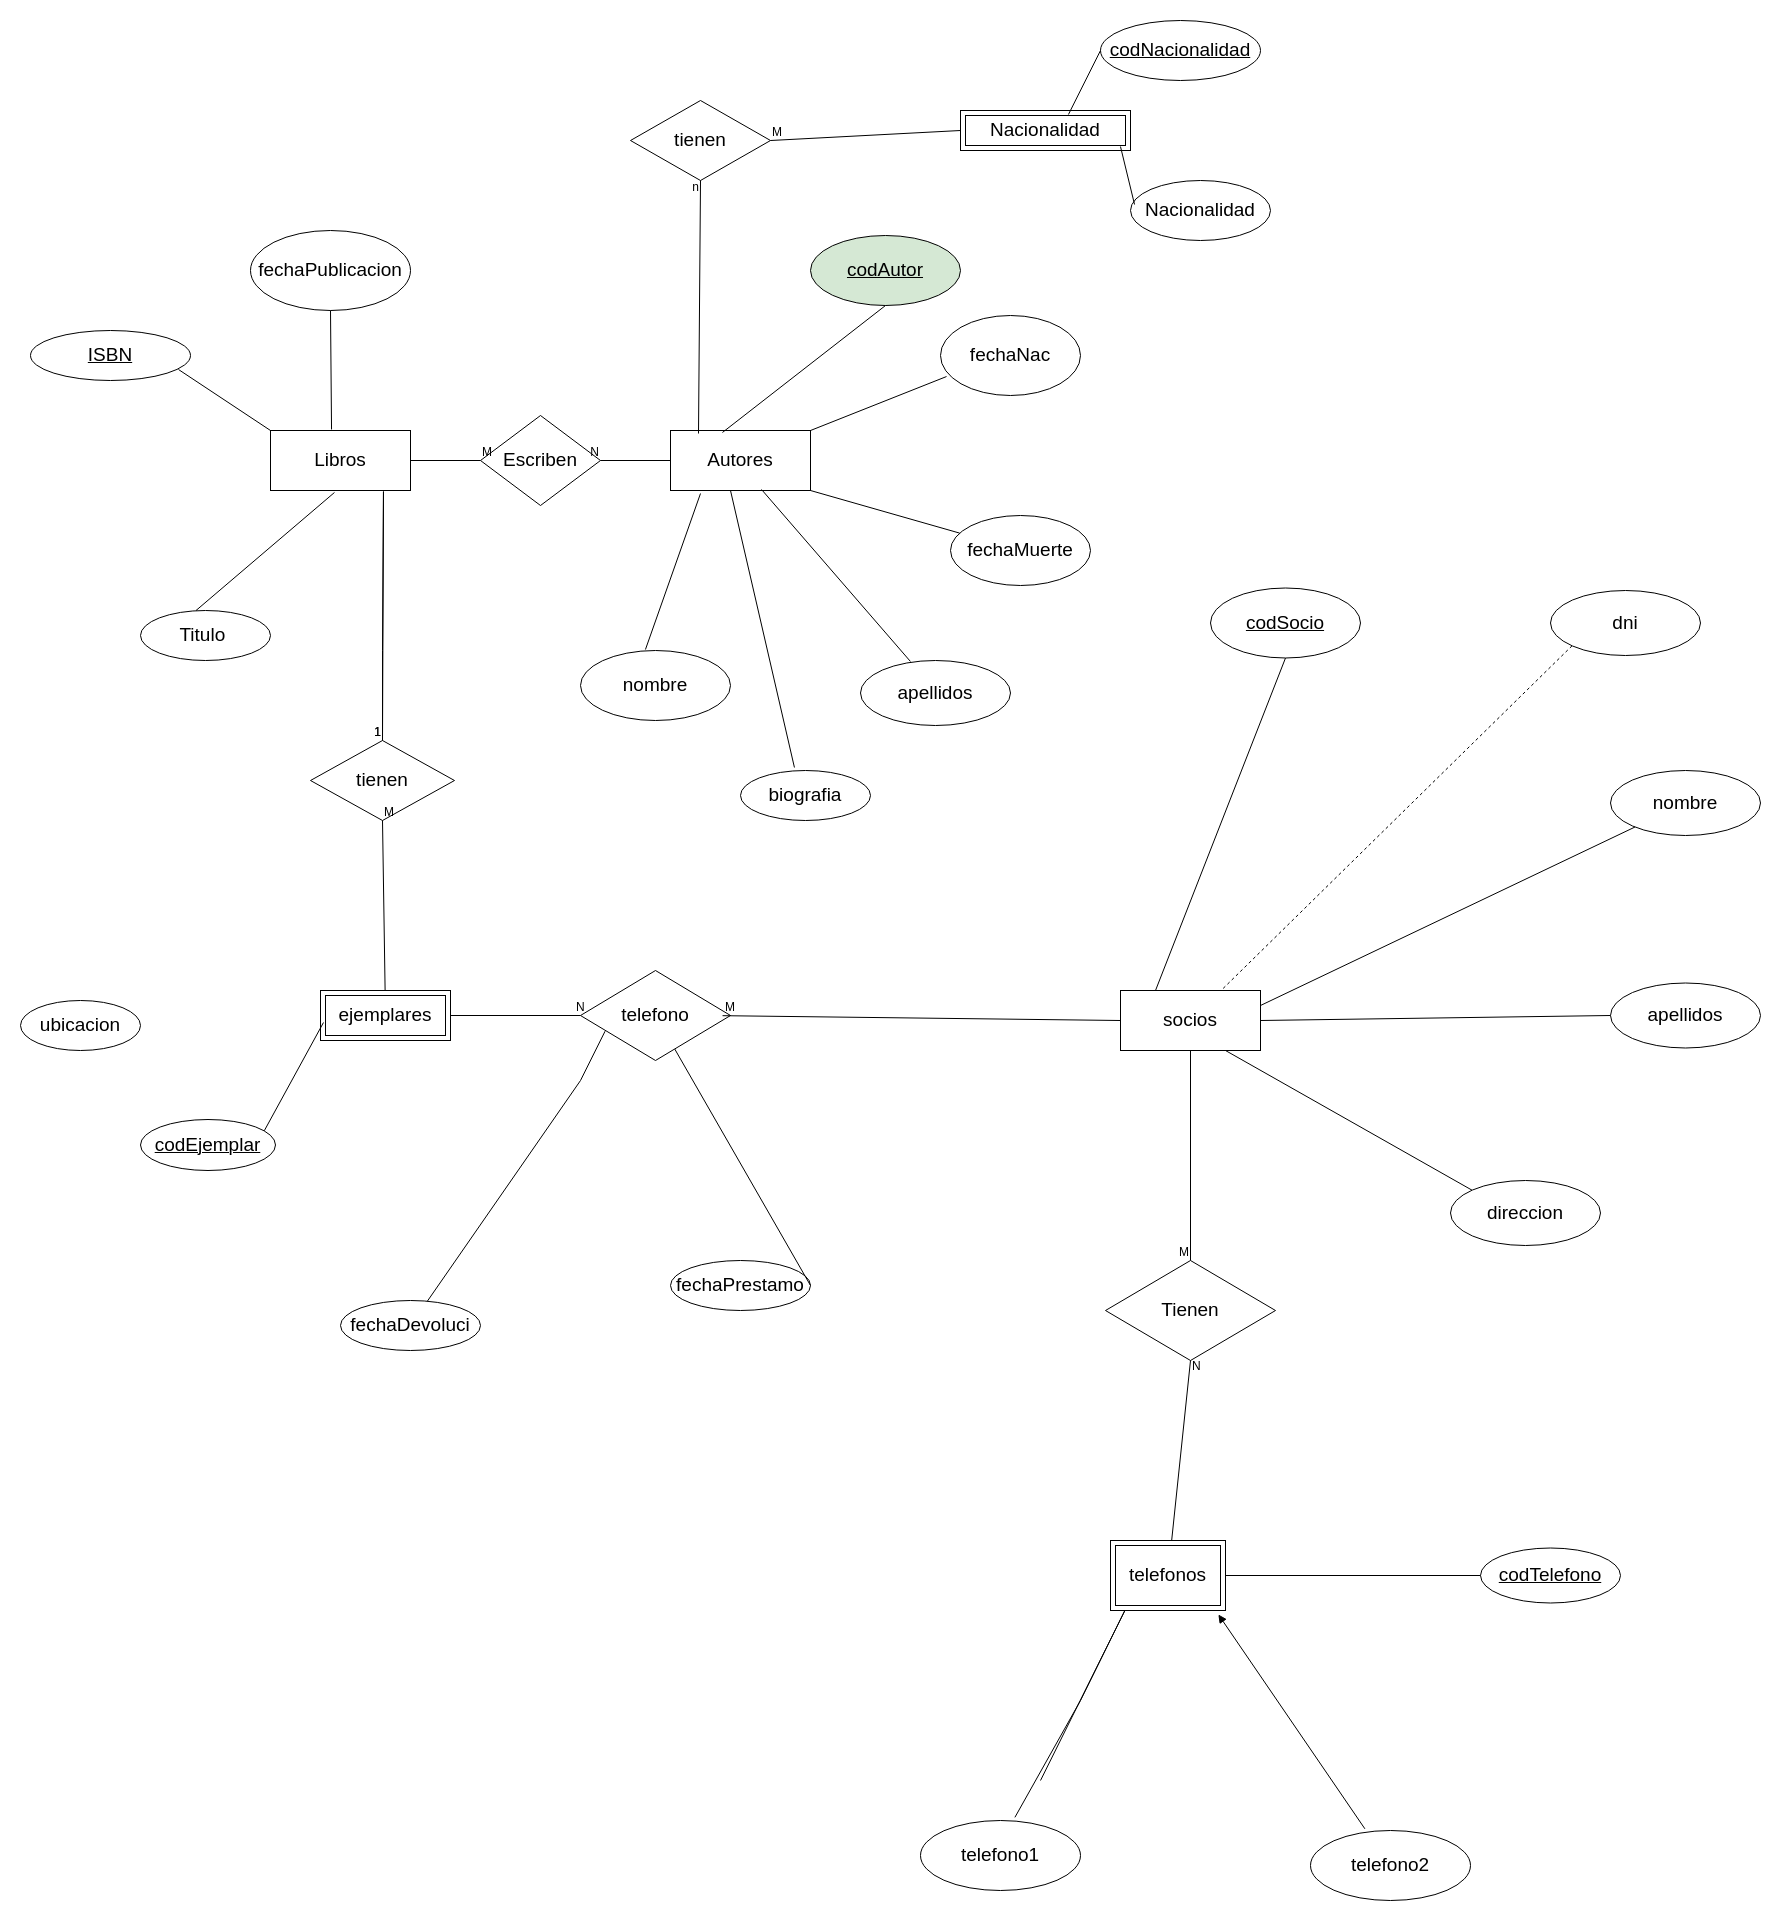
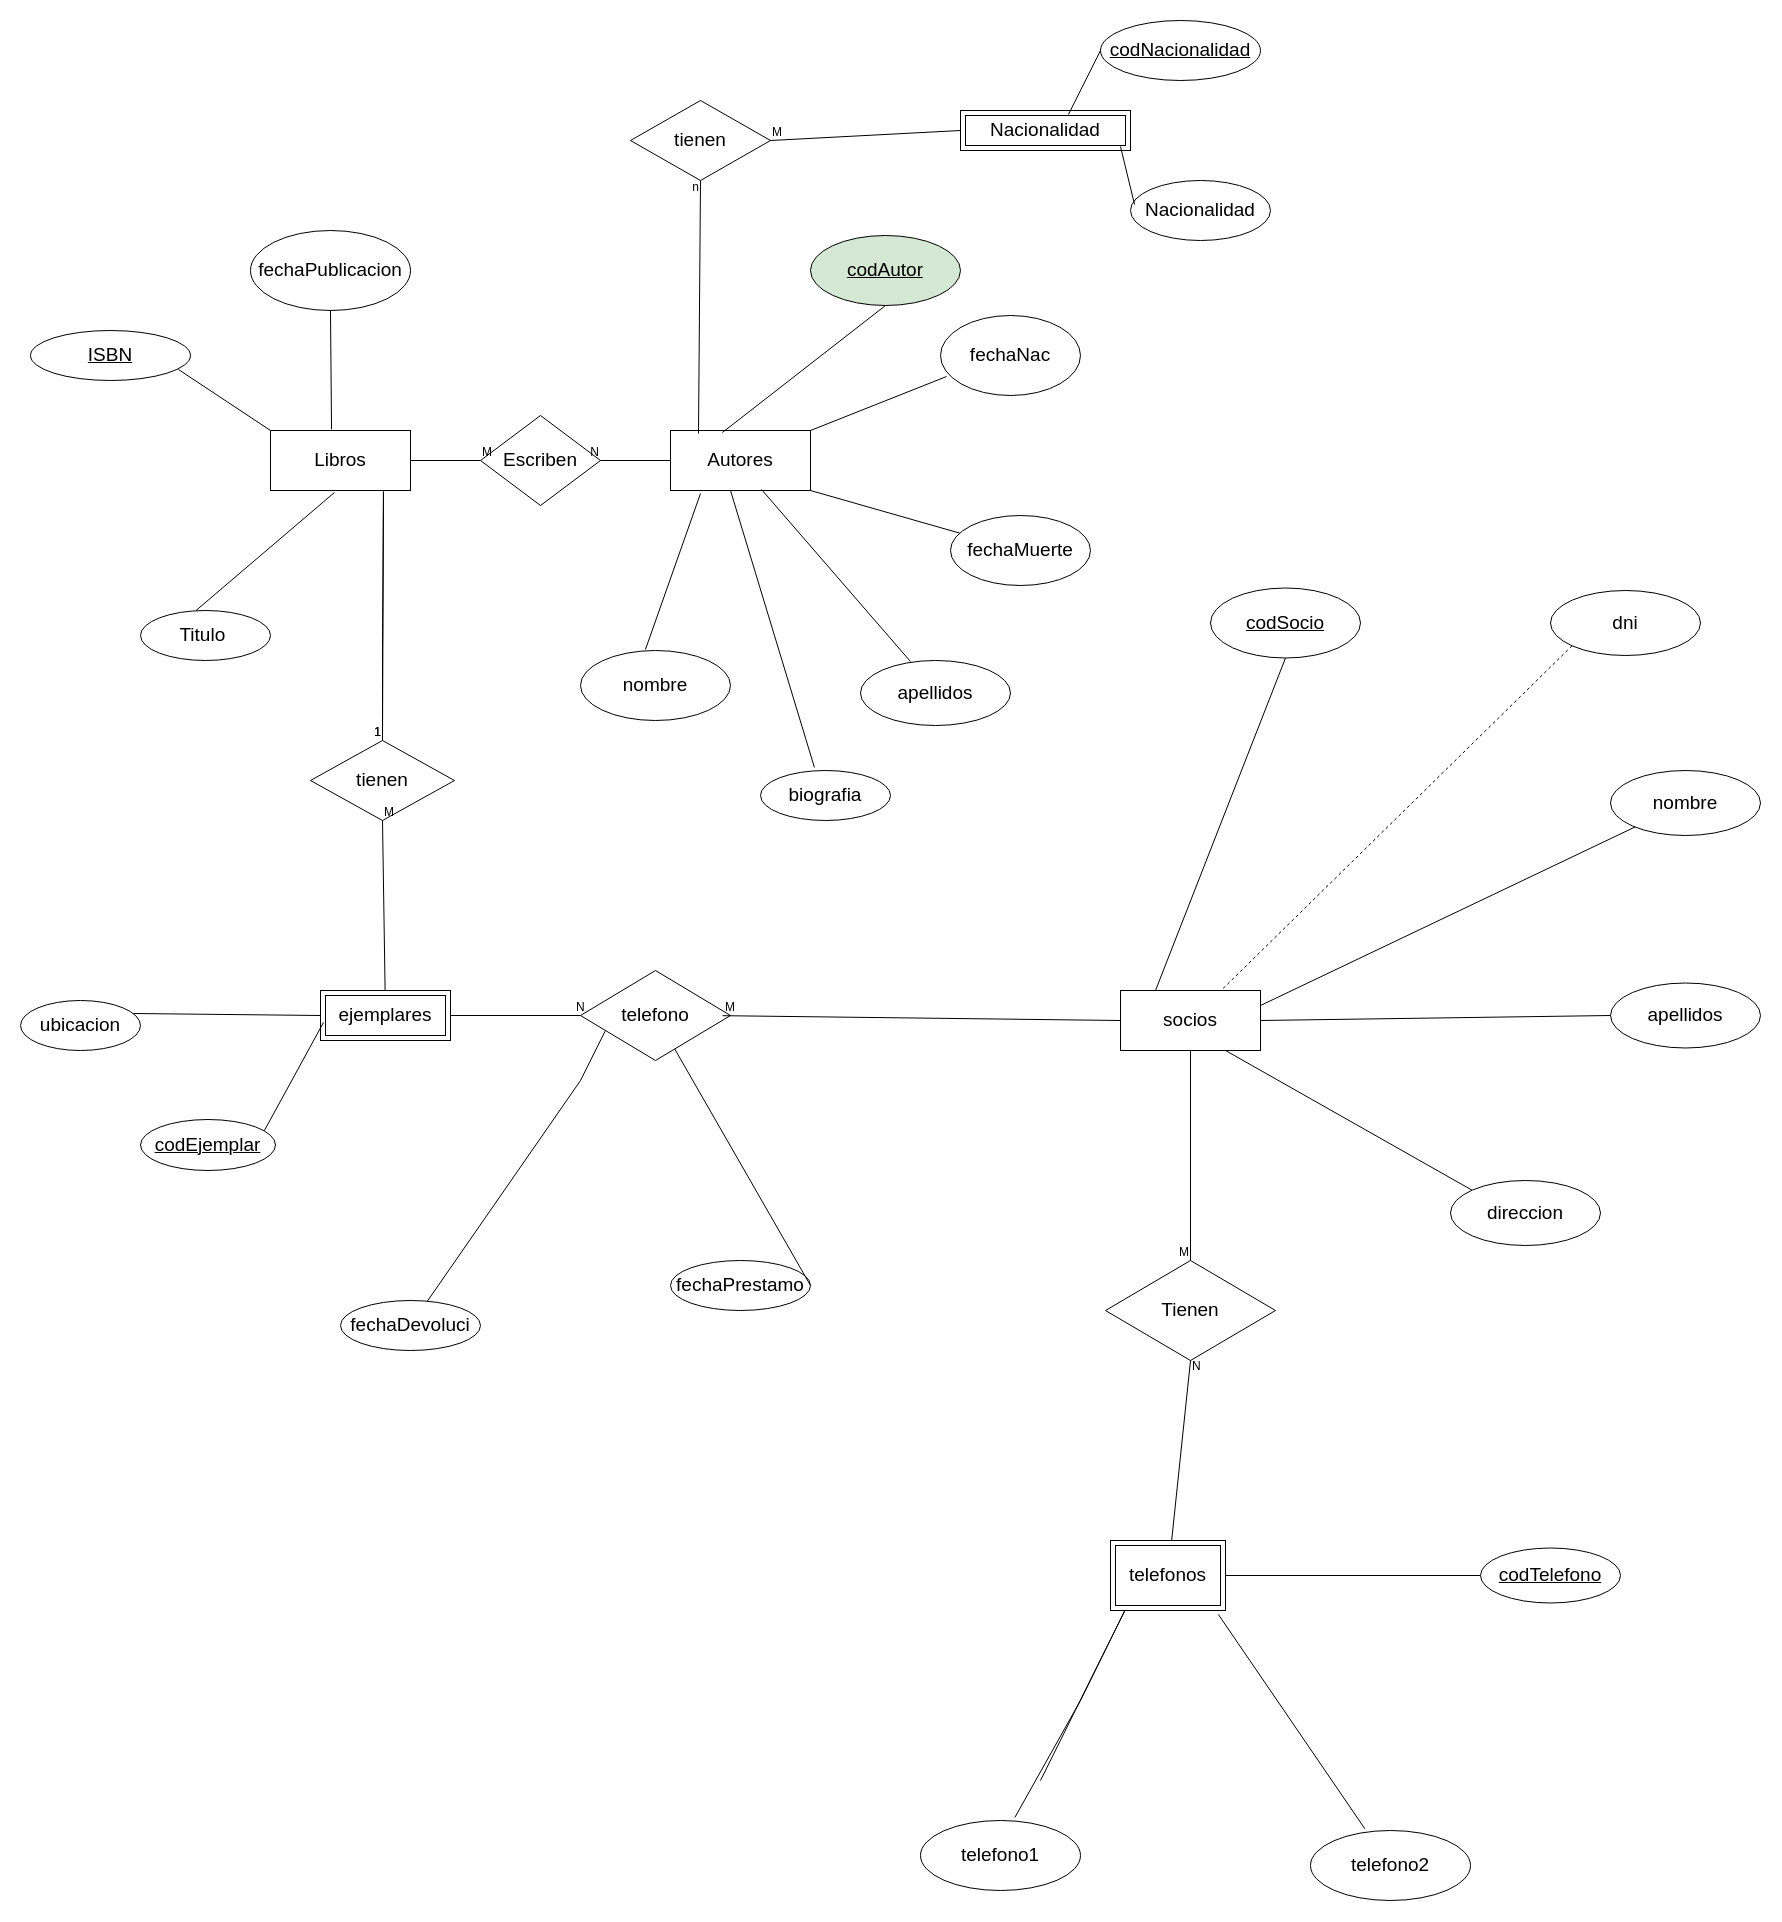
(806, 796) -> (826, 796)
none -> (227, 1015)
(1224, 1622) -> (1221, 1619)
